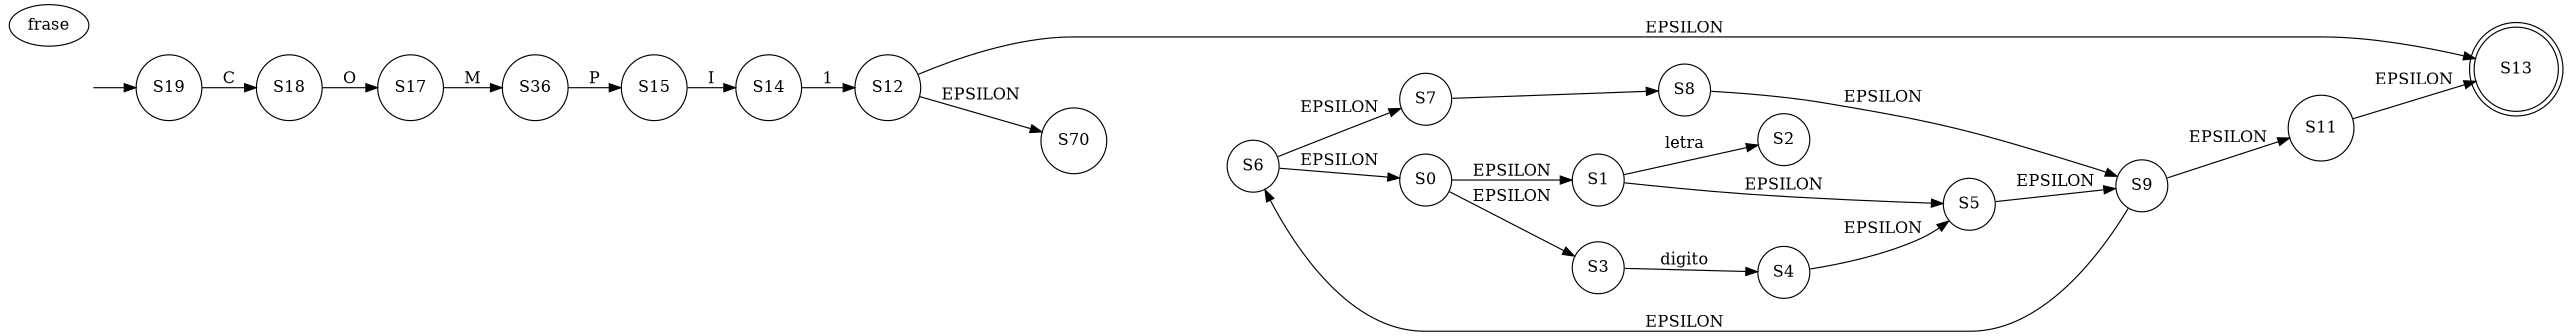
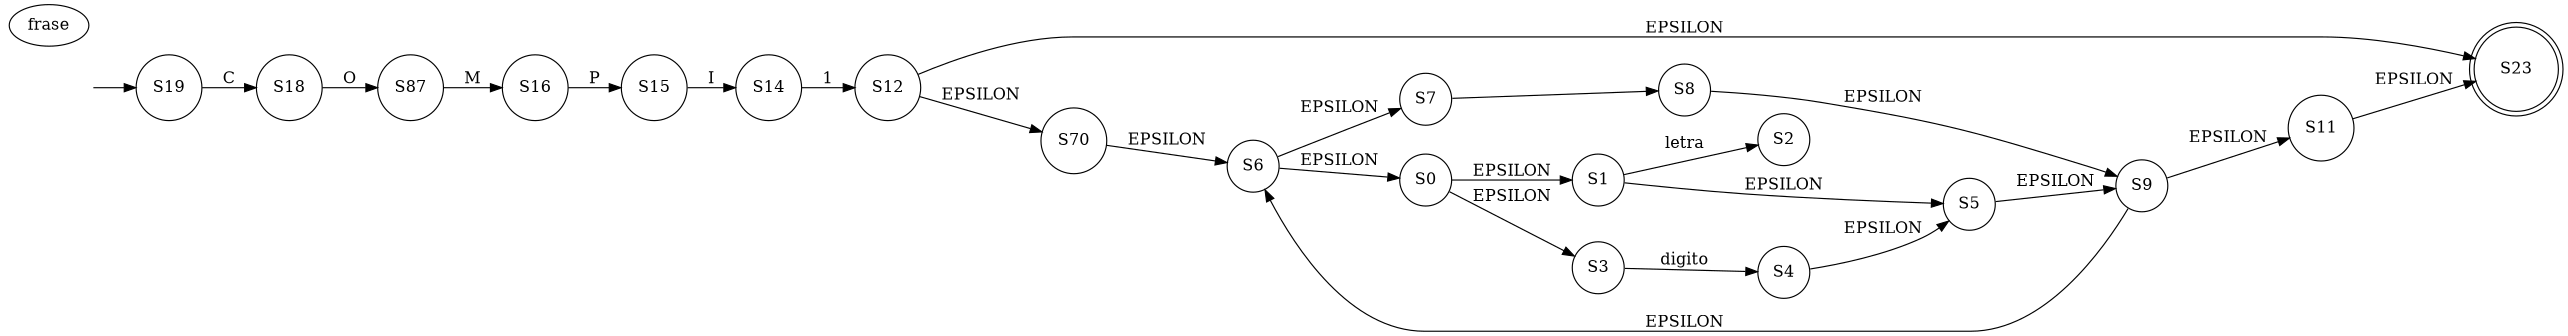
(2516, 69) -> (2516, 69)
(411, 88) -> (411, 88)
(535, 88) -> (535, 88)
none -> (1161, 153)
